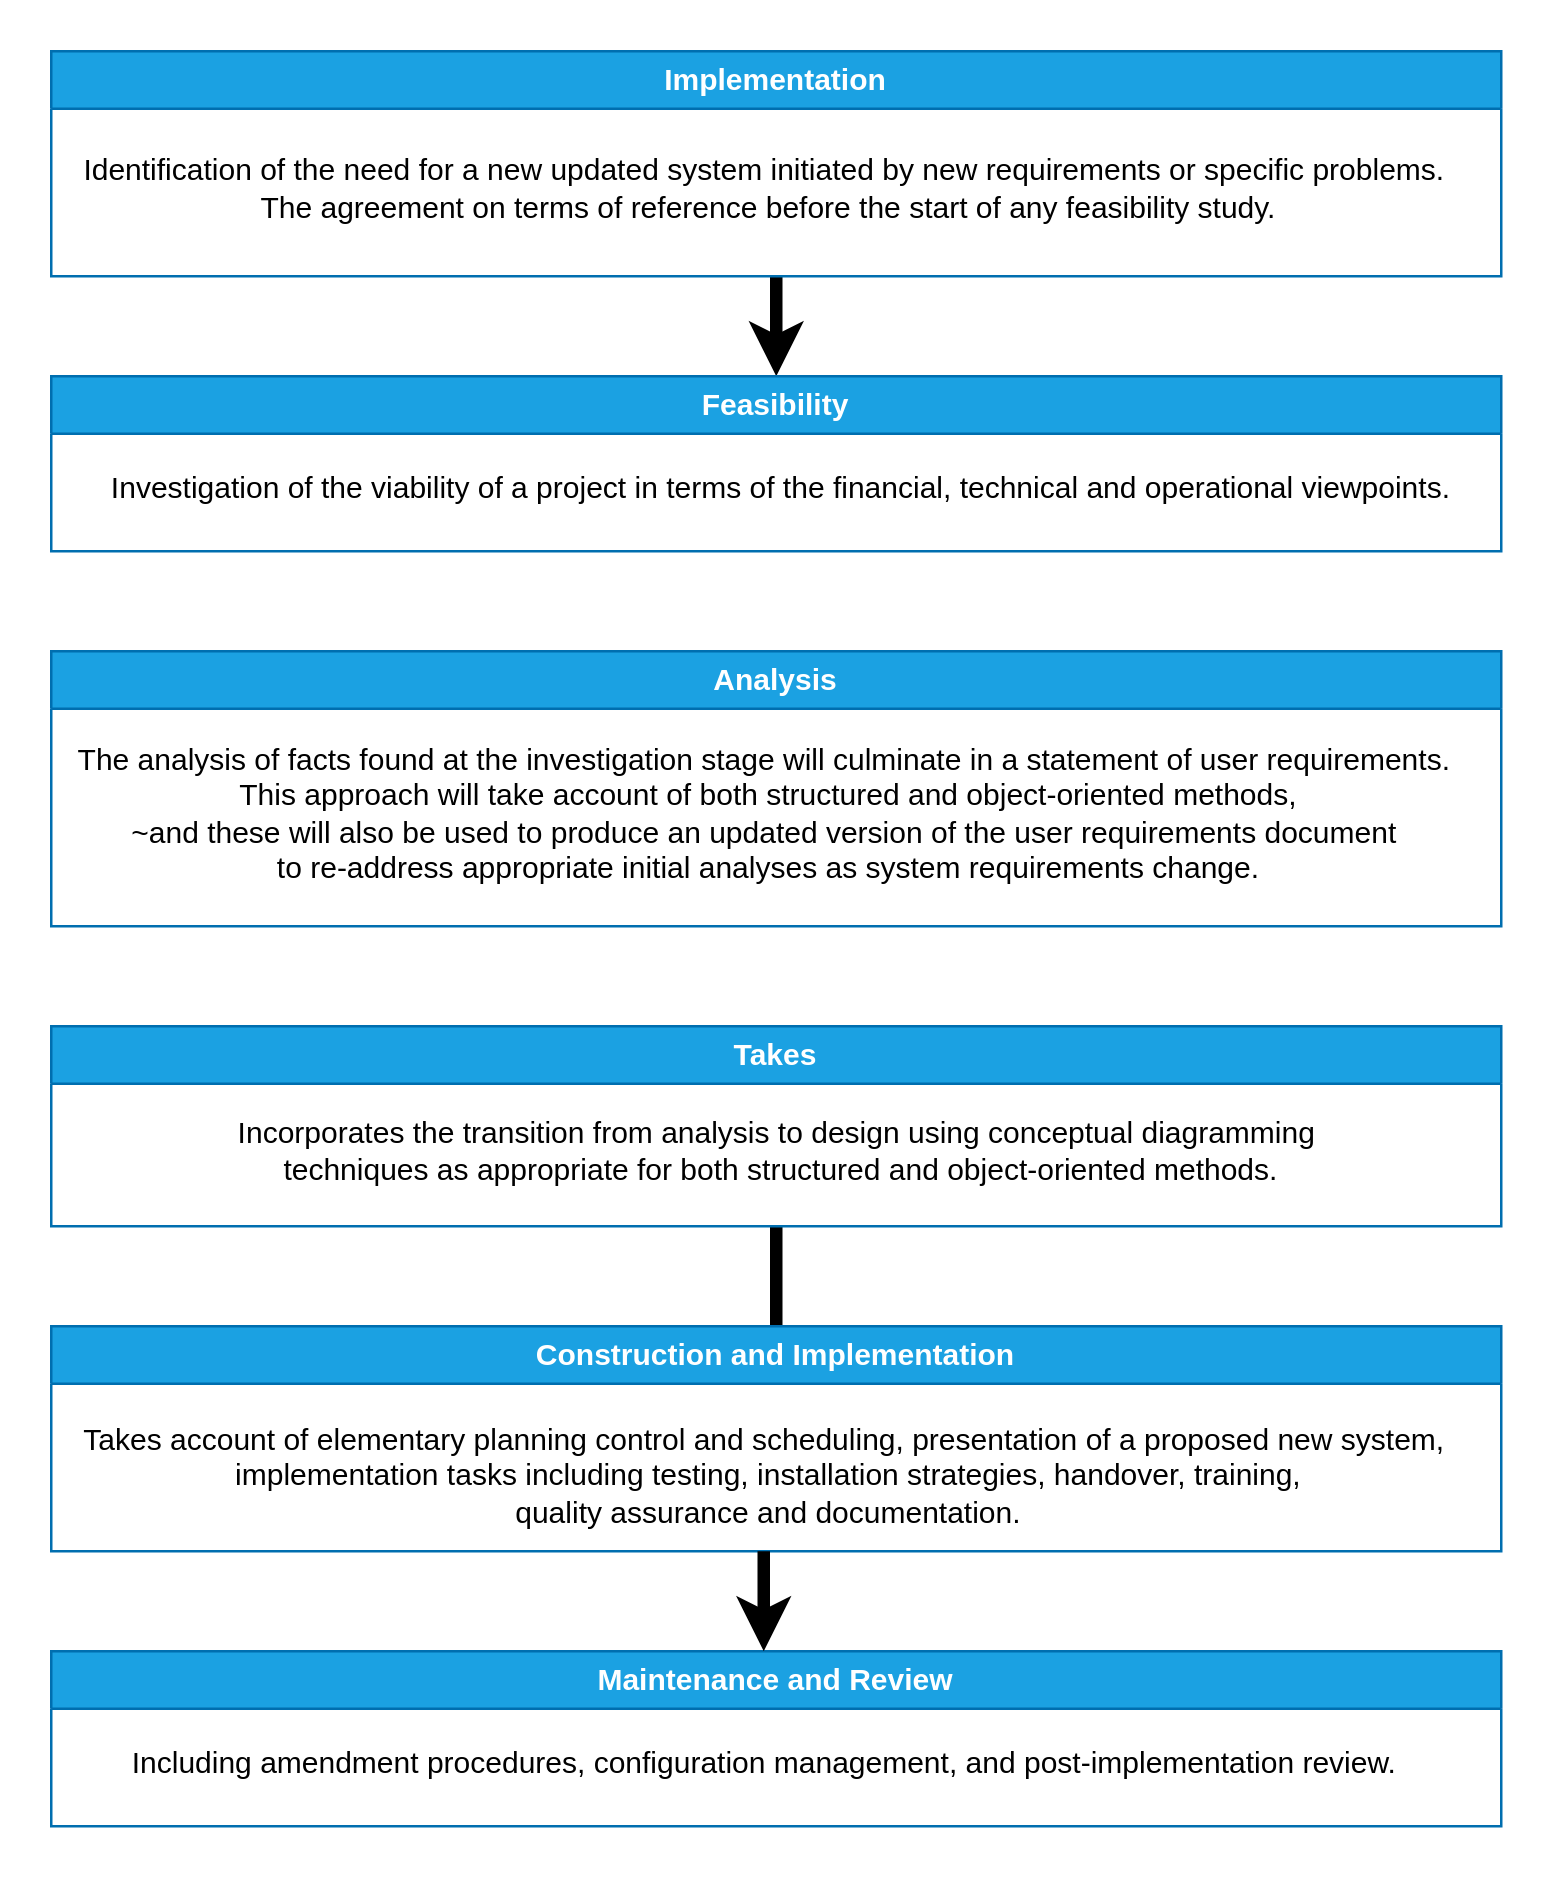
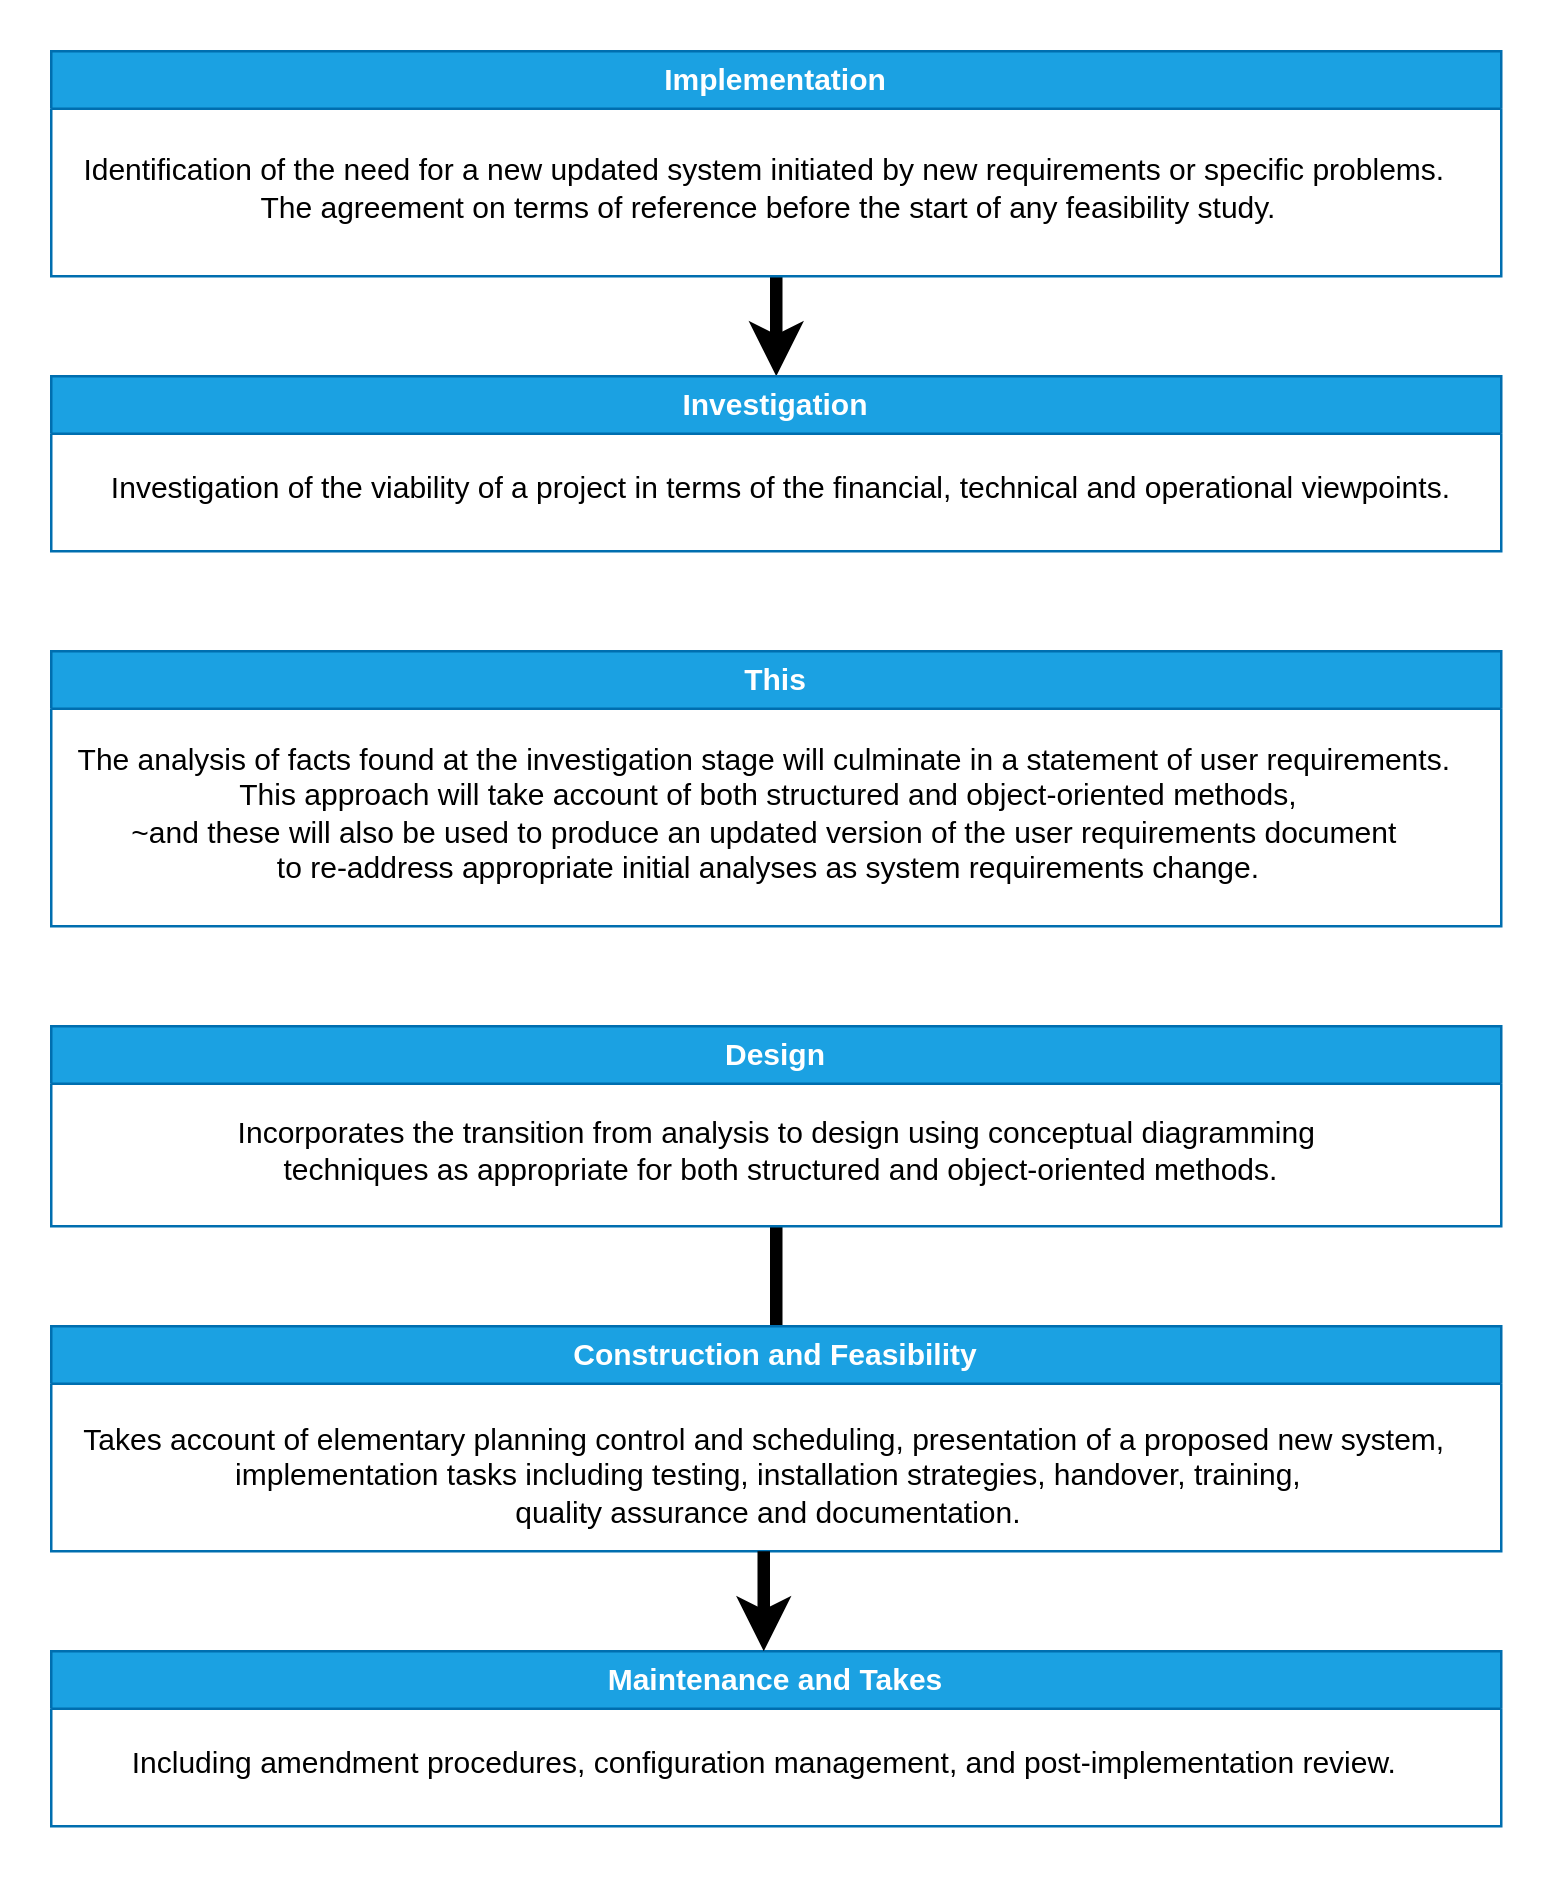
(776, 406) -> (776, 406)
(776, 681) -> (776, 681)
(776, 1056) -> (776, 1056)
(776, 1356) -> (776, 1356)
(776, 1681) -> (776, 1681)
